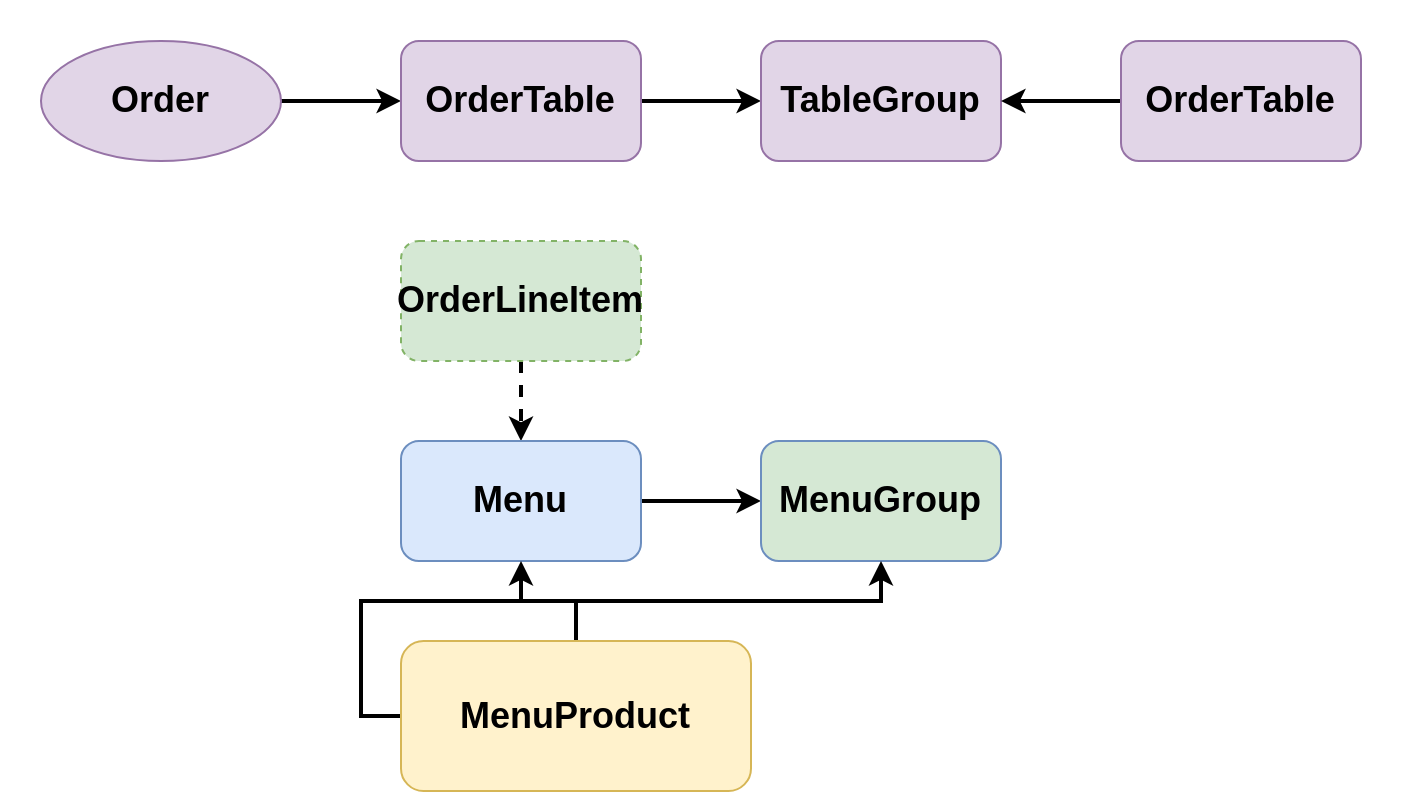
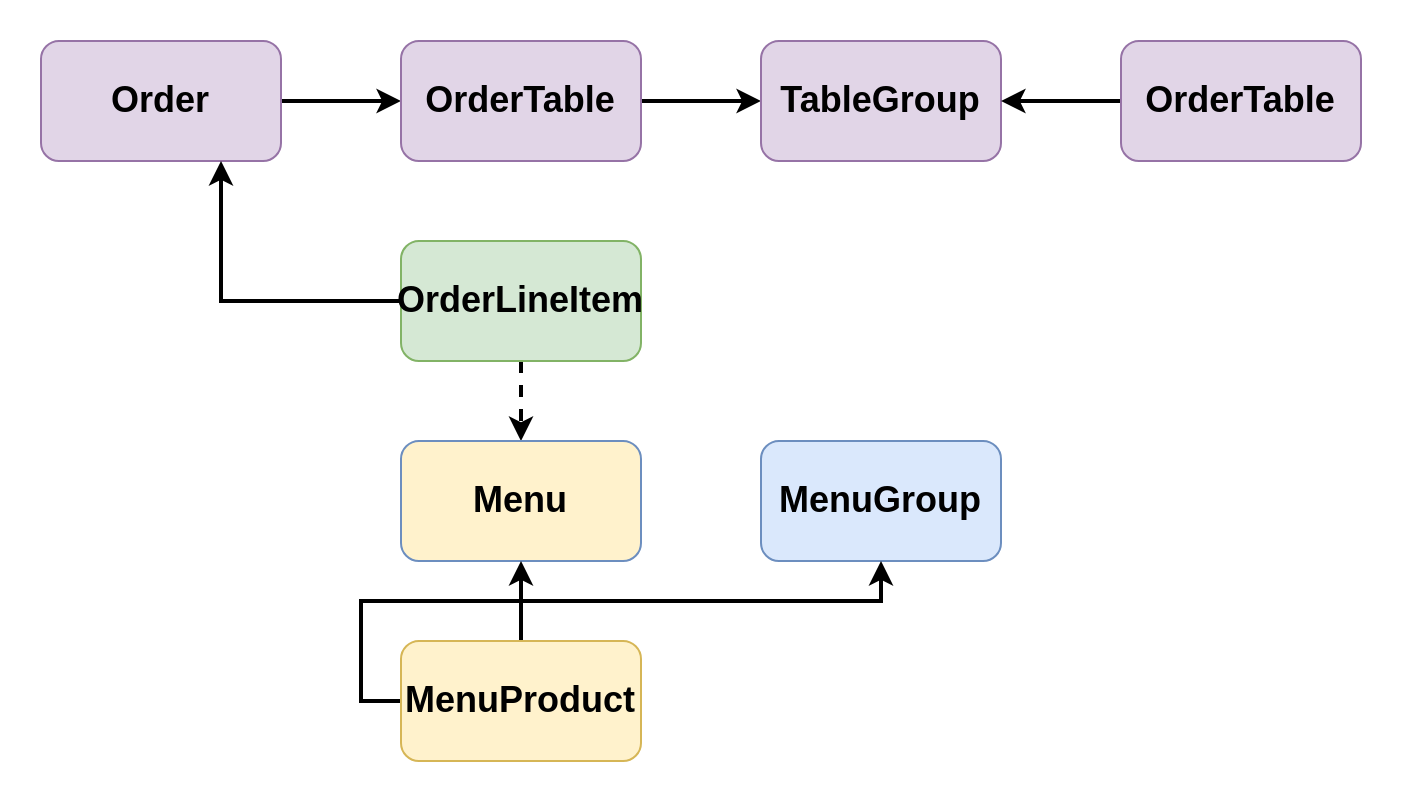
(161, 101) -> (161, 101)
none -> (249, 301)
(521, 301) -> (521, 301)
(521, 501) -> (521, 501)
(692, 501) -> none
(881, 501) -> (881, 501)
(576, 716) -> (521, 701)
